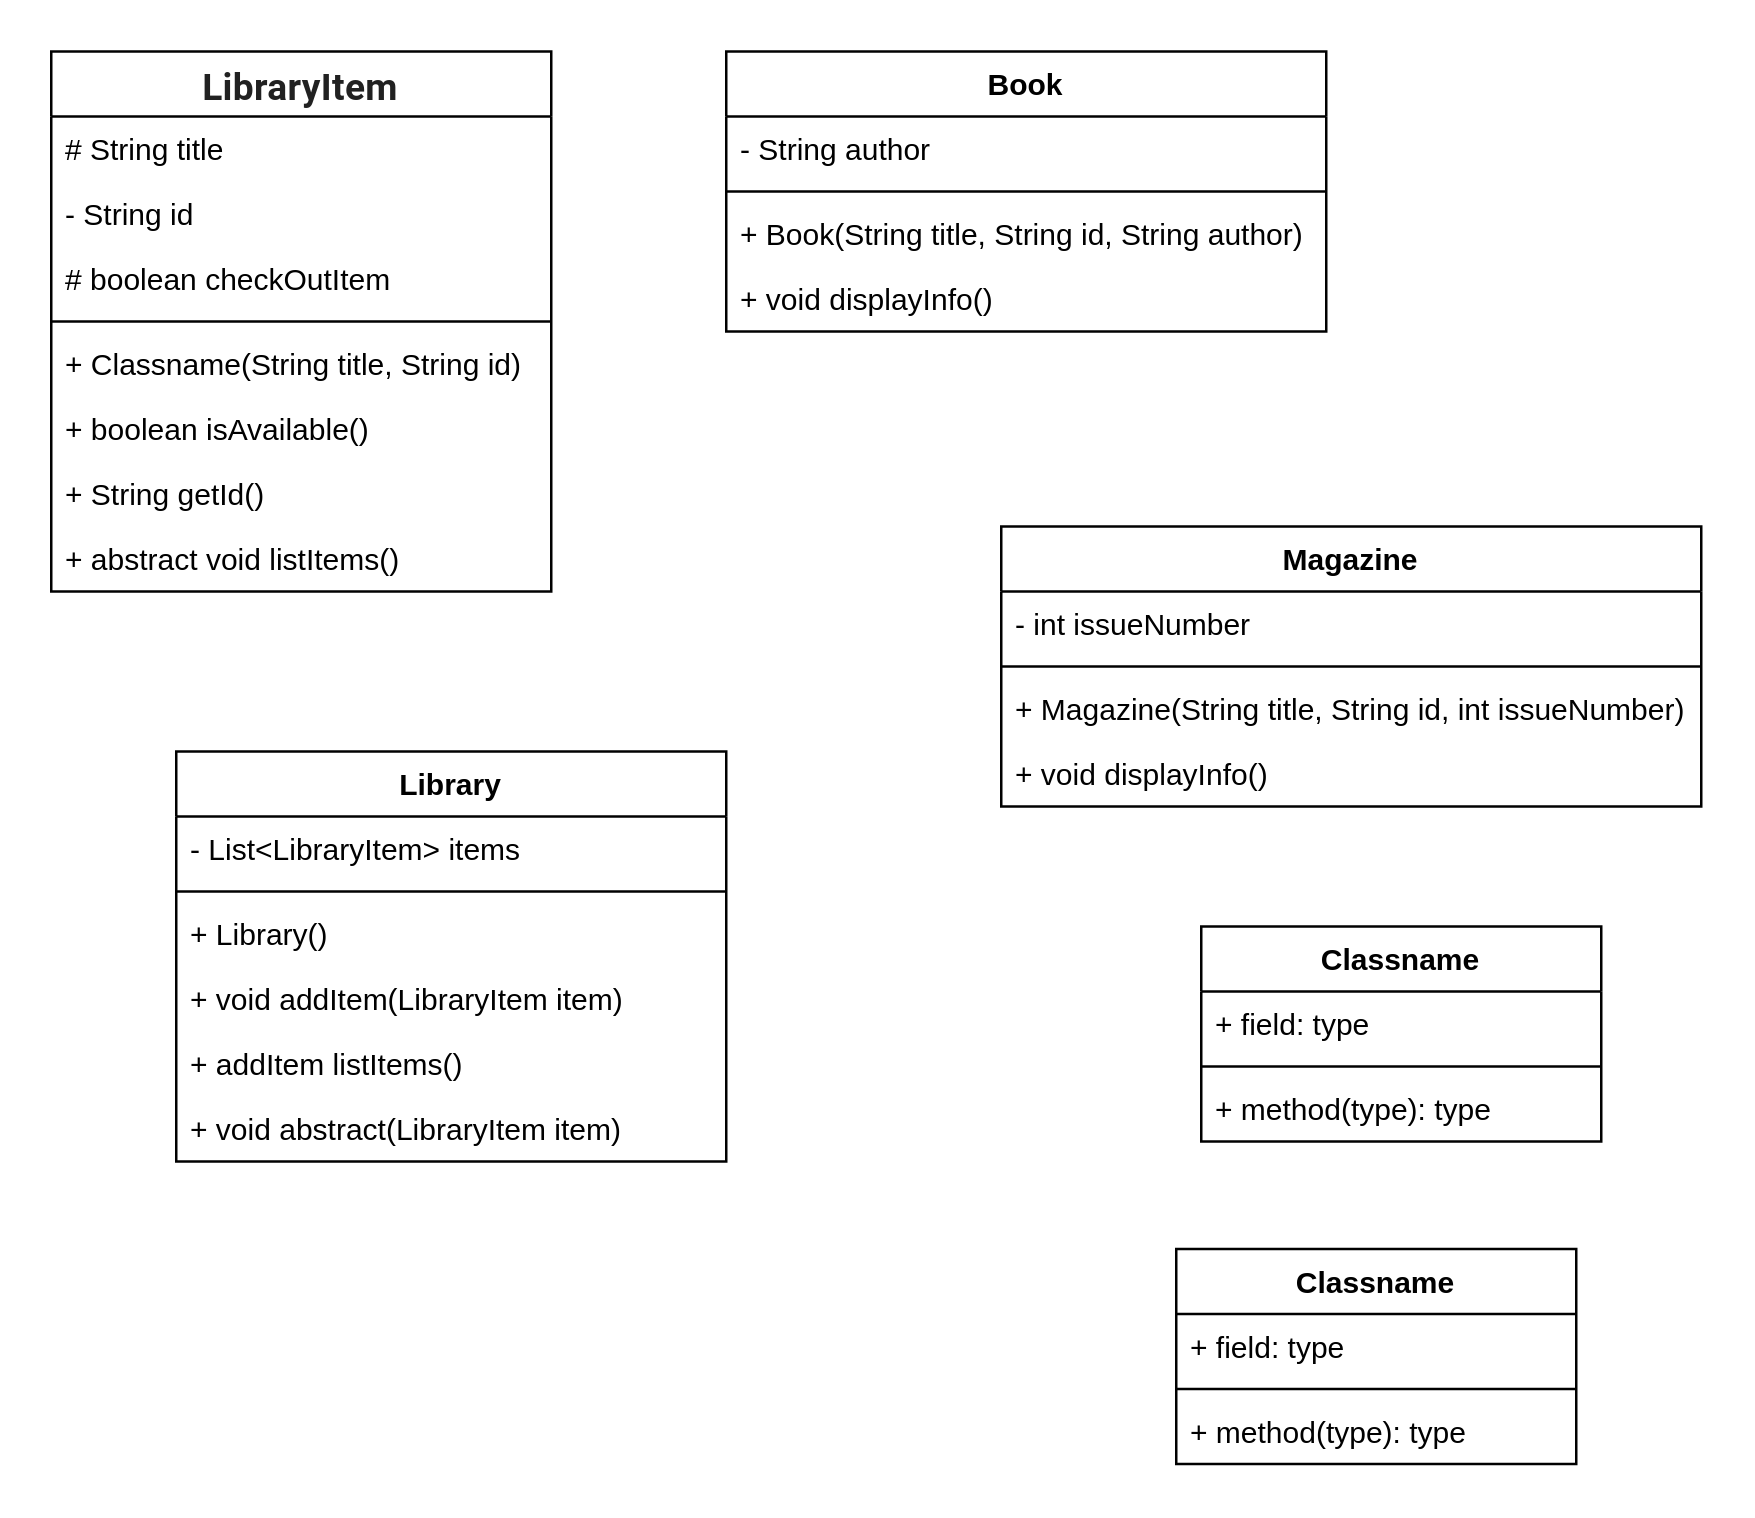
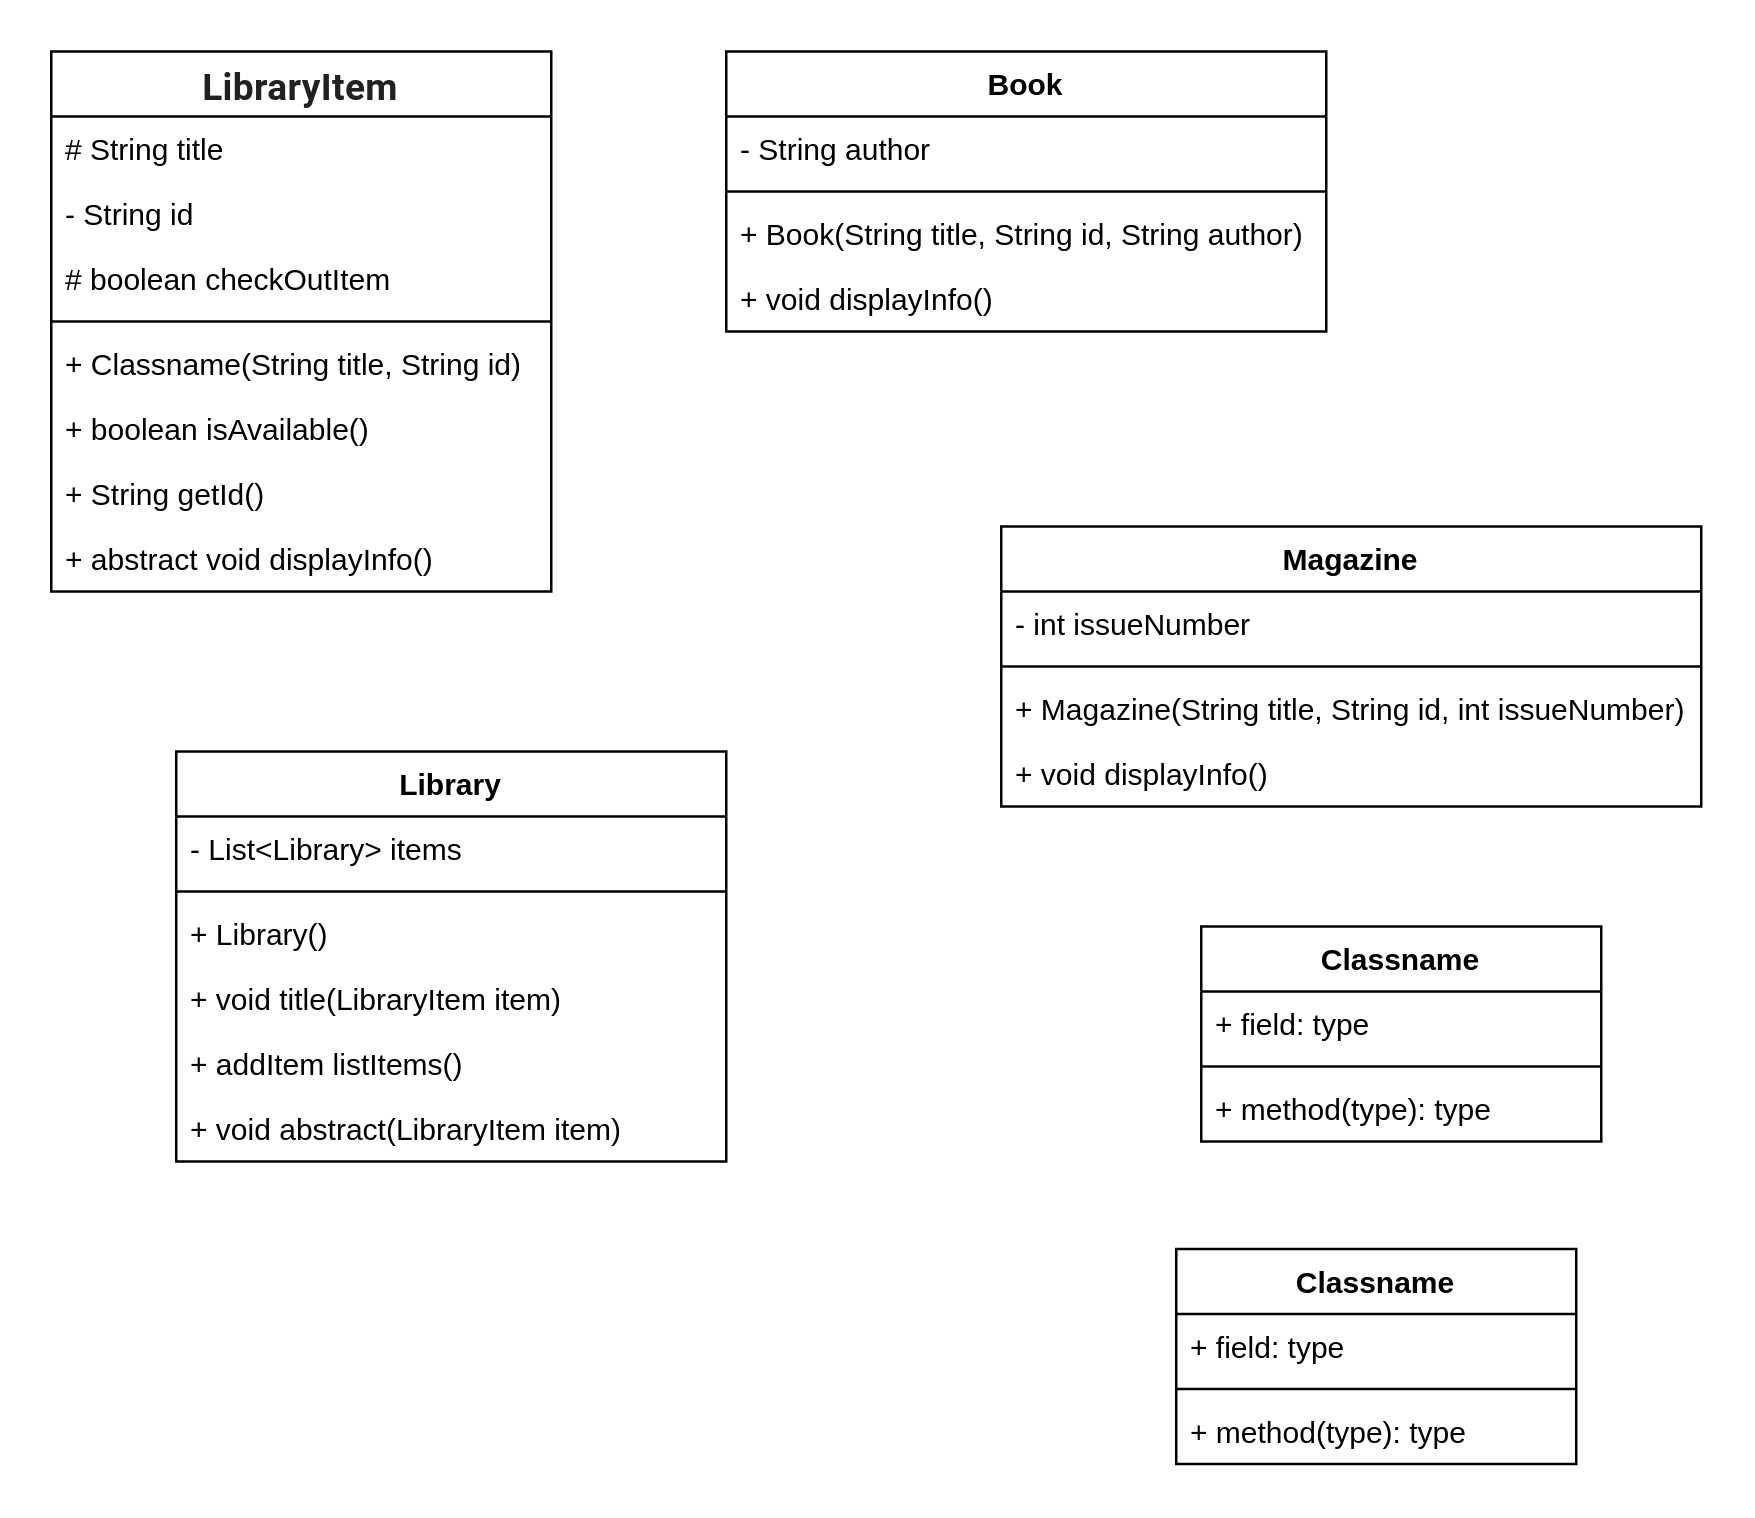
(270, 562) -> (286, 562)
(382, 852) -> (348, 852)
(437, 1002) -> (412, 1002)
